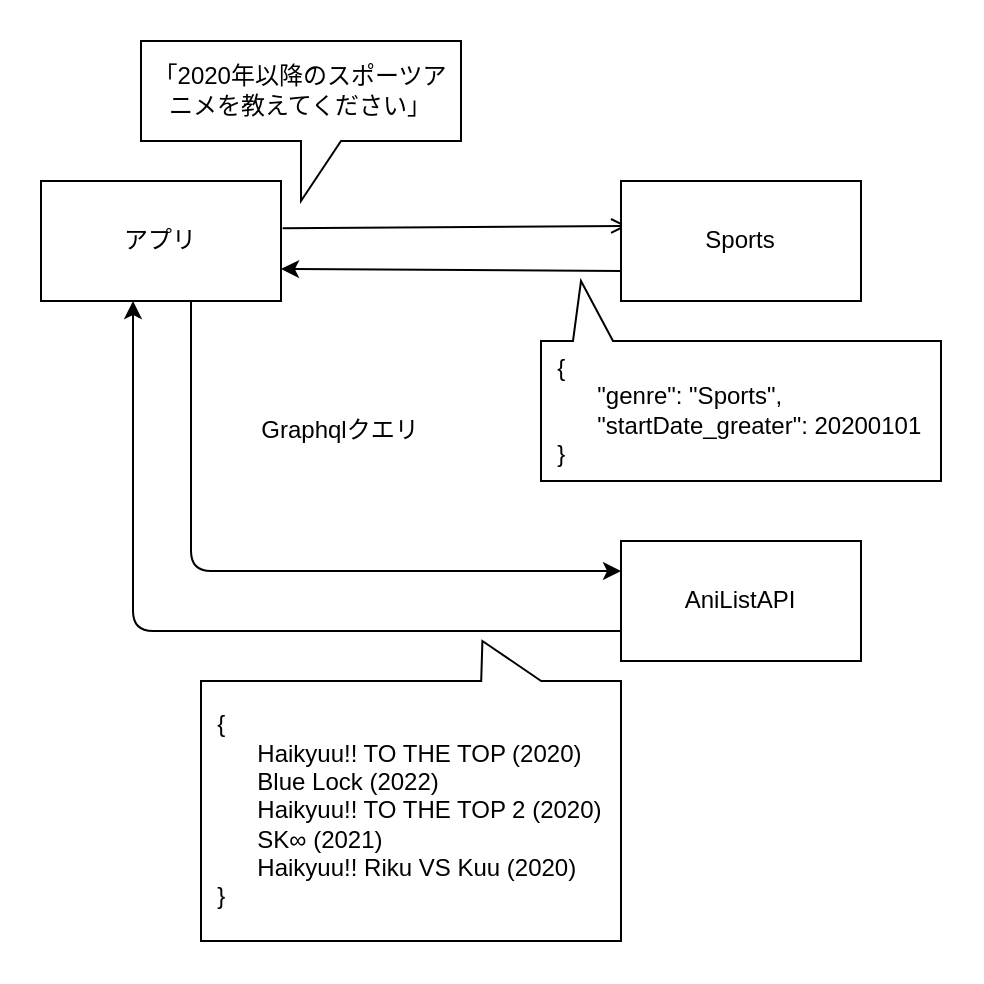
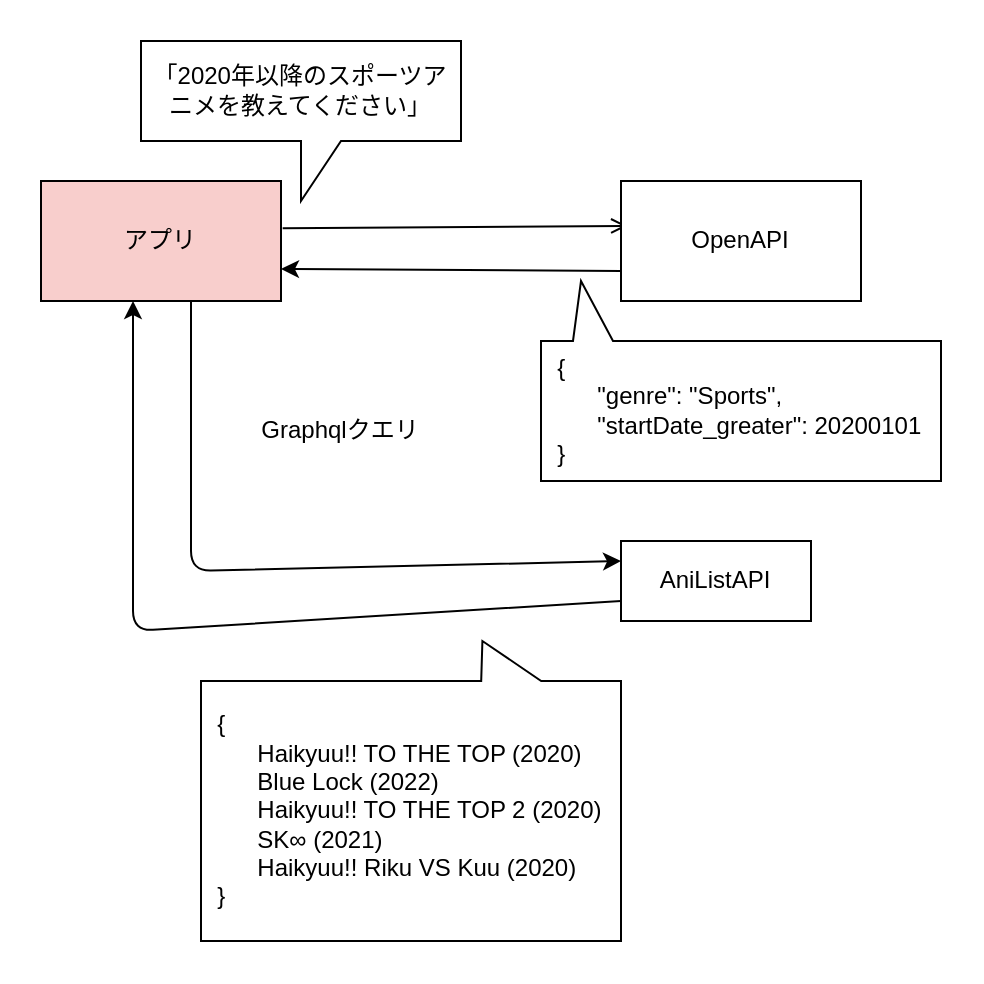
(161, 241) -> (161, 241)
(741, 241) -> (741, 241)
(741, 601) -> (716, 581)
